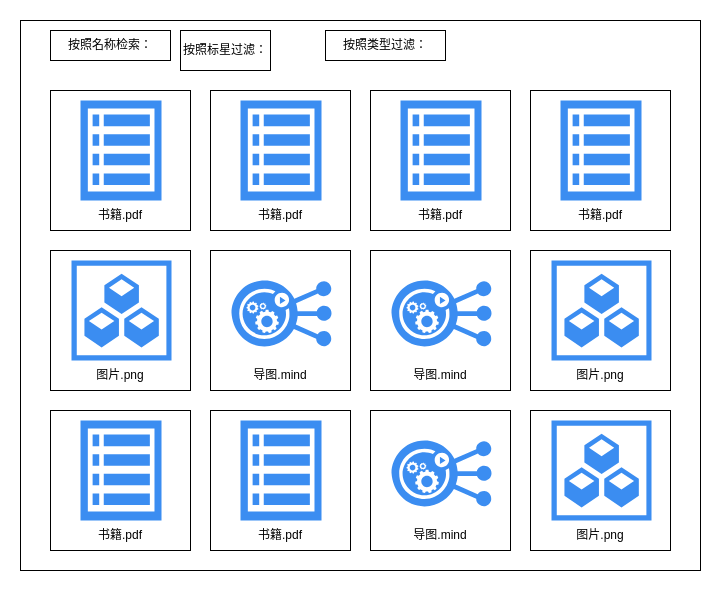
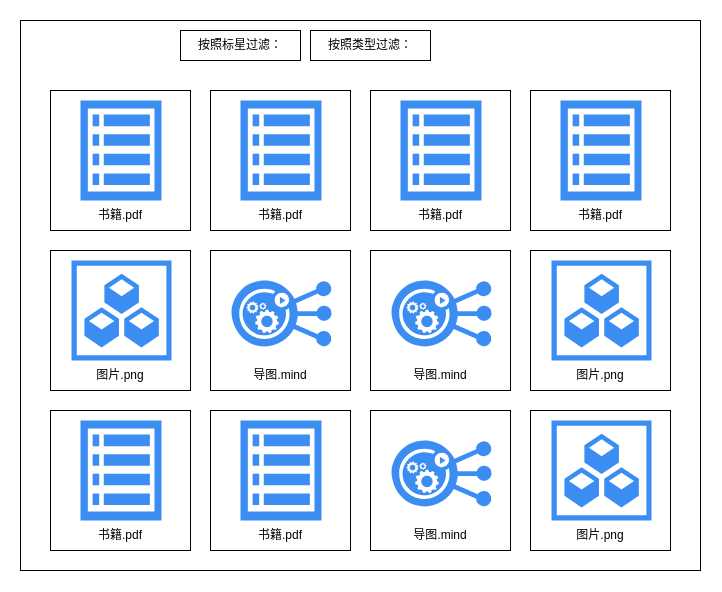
(111, 46) -> none
(386, 46) -> (371, 46)
(226, 51) -> (241, 46)
